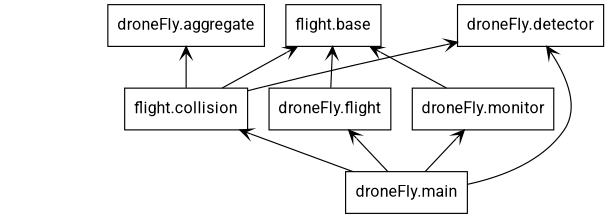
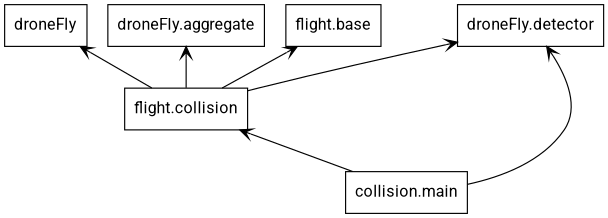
none -> (46, 26)
(330, 109) -> none
(483, 109) -> none
(406, 193) -> (406, 193)
